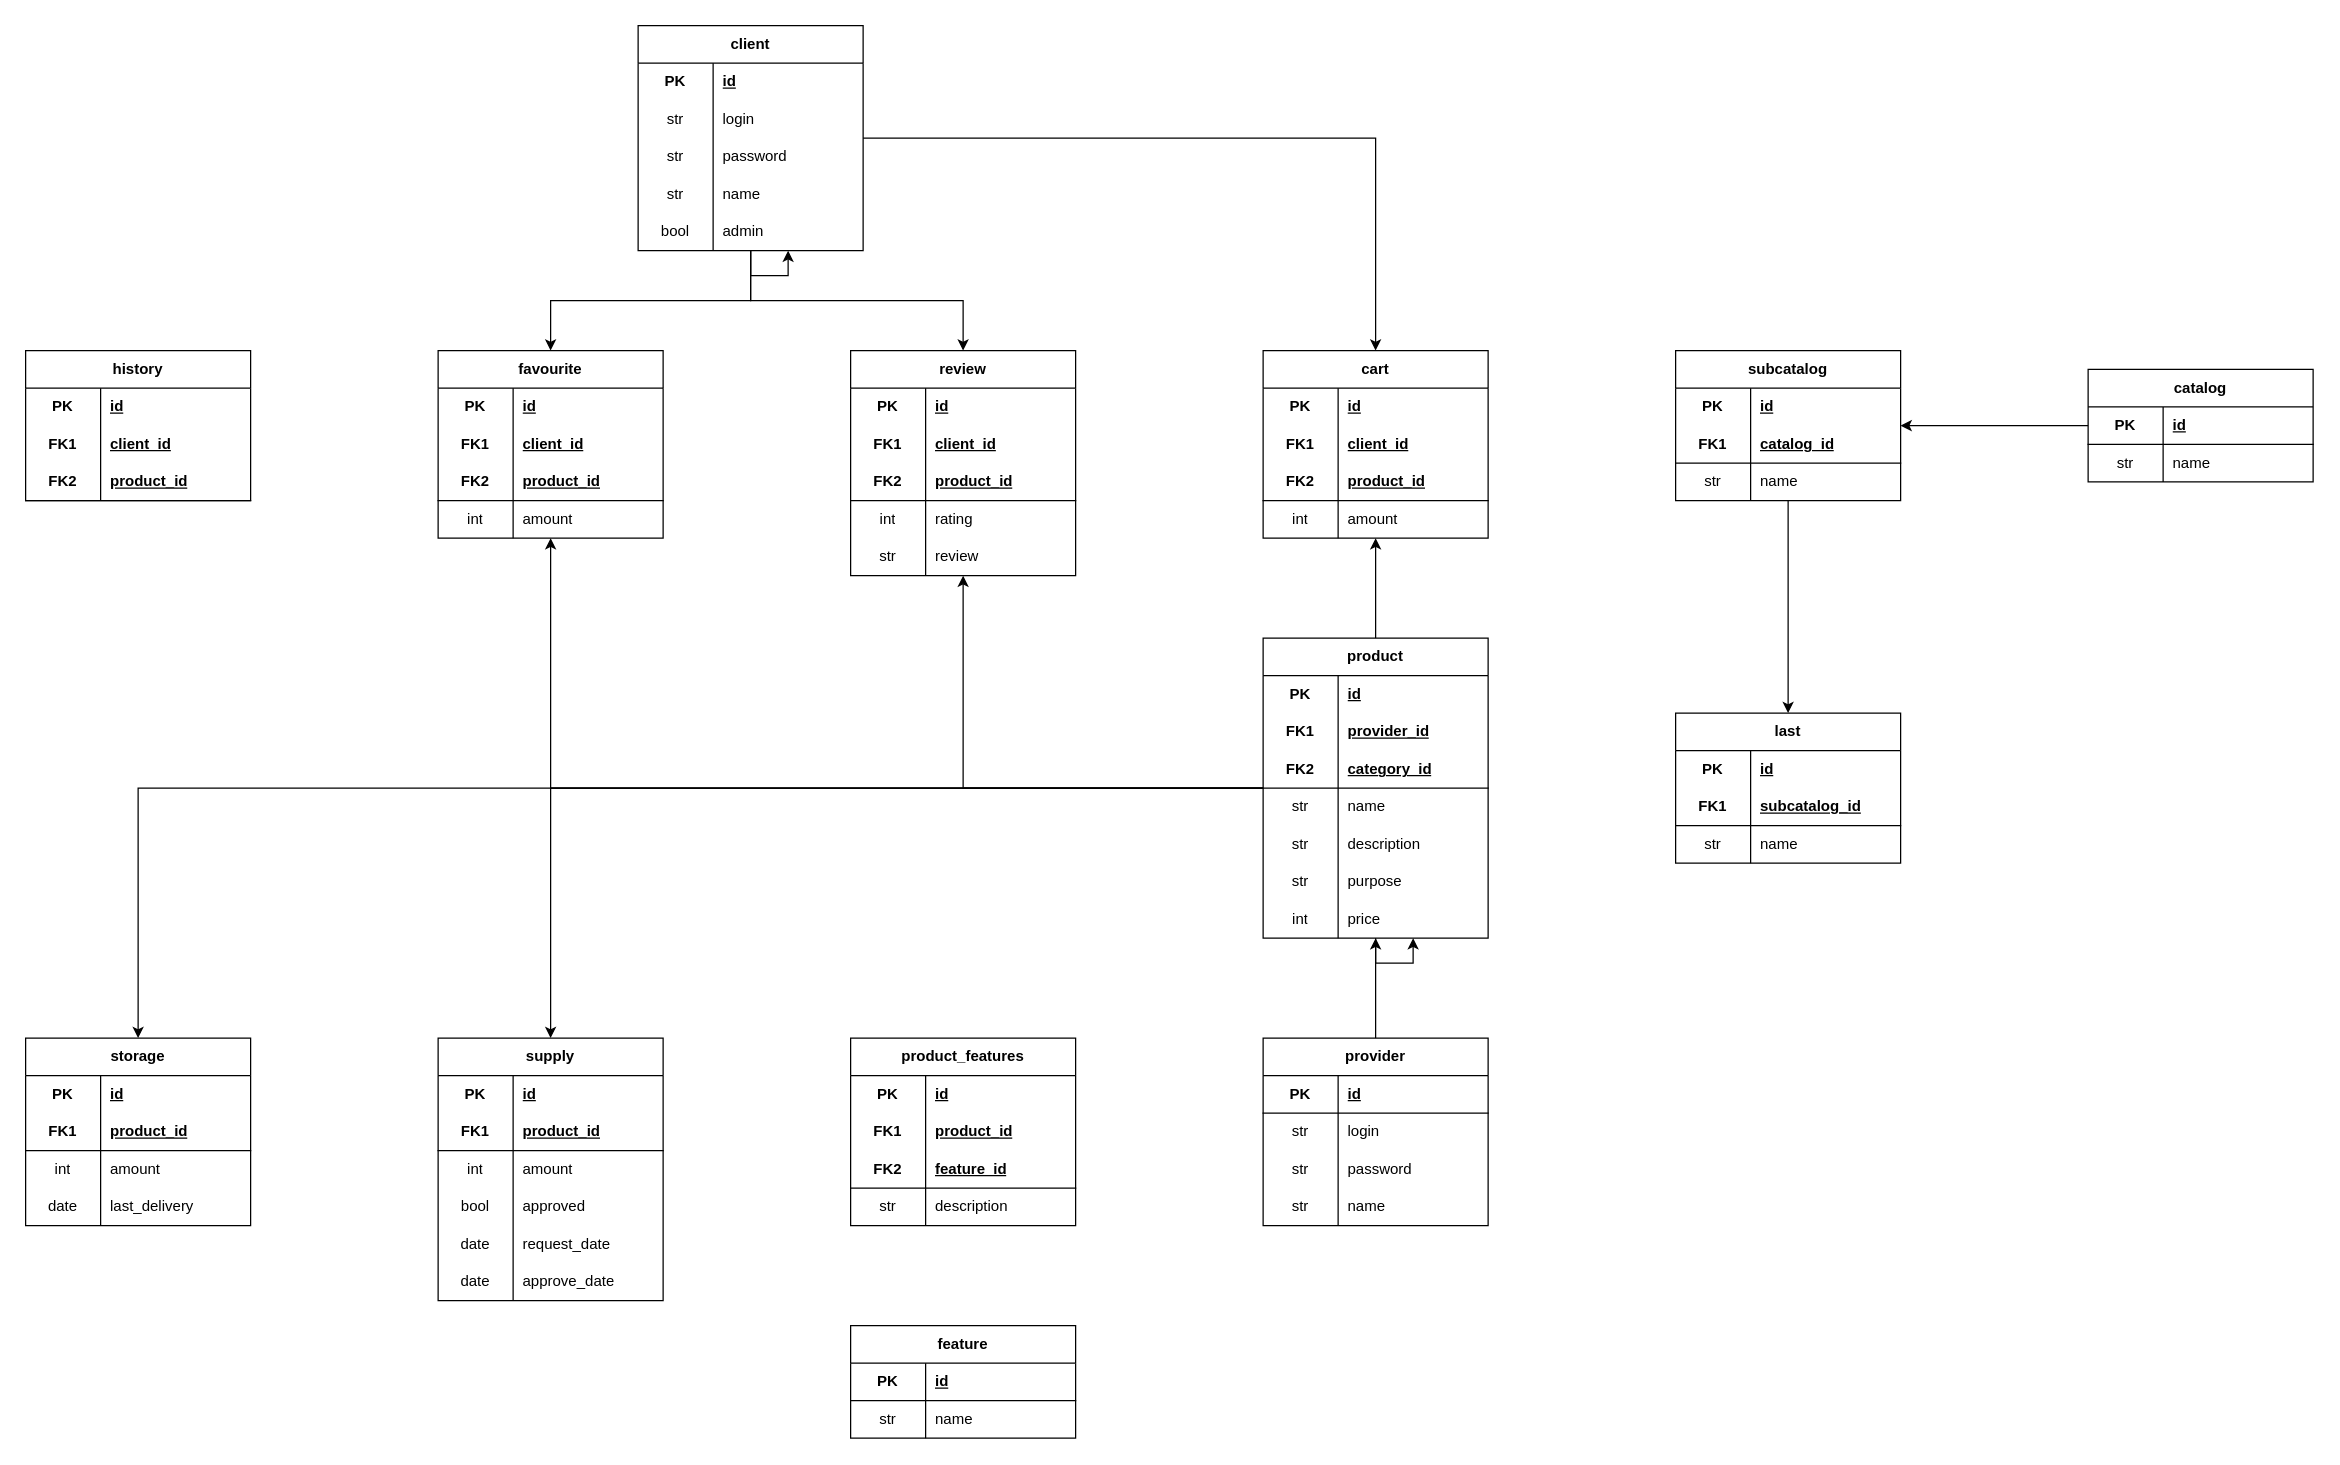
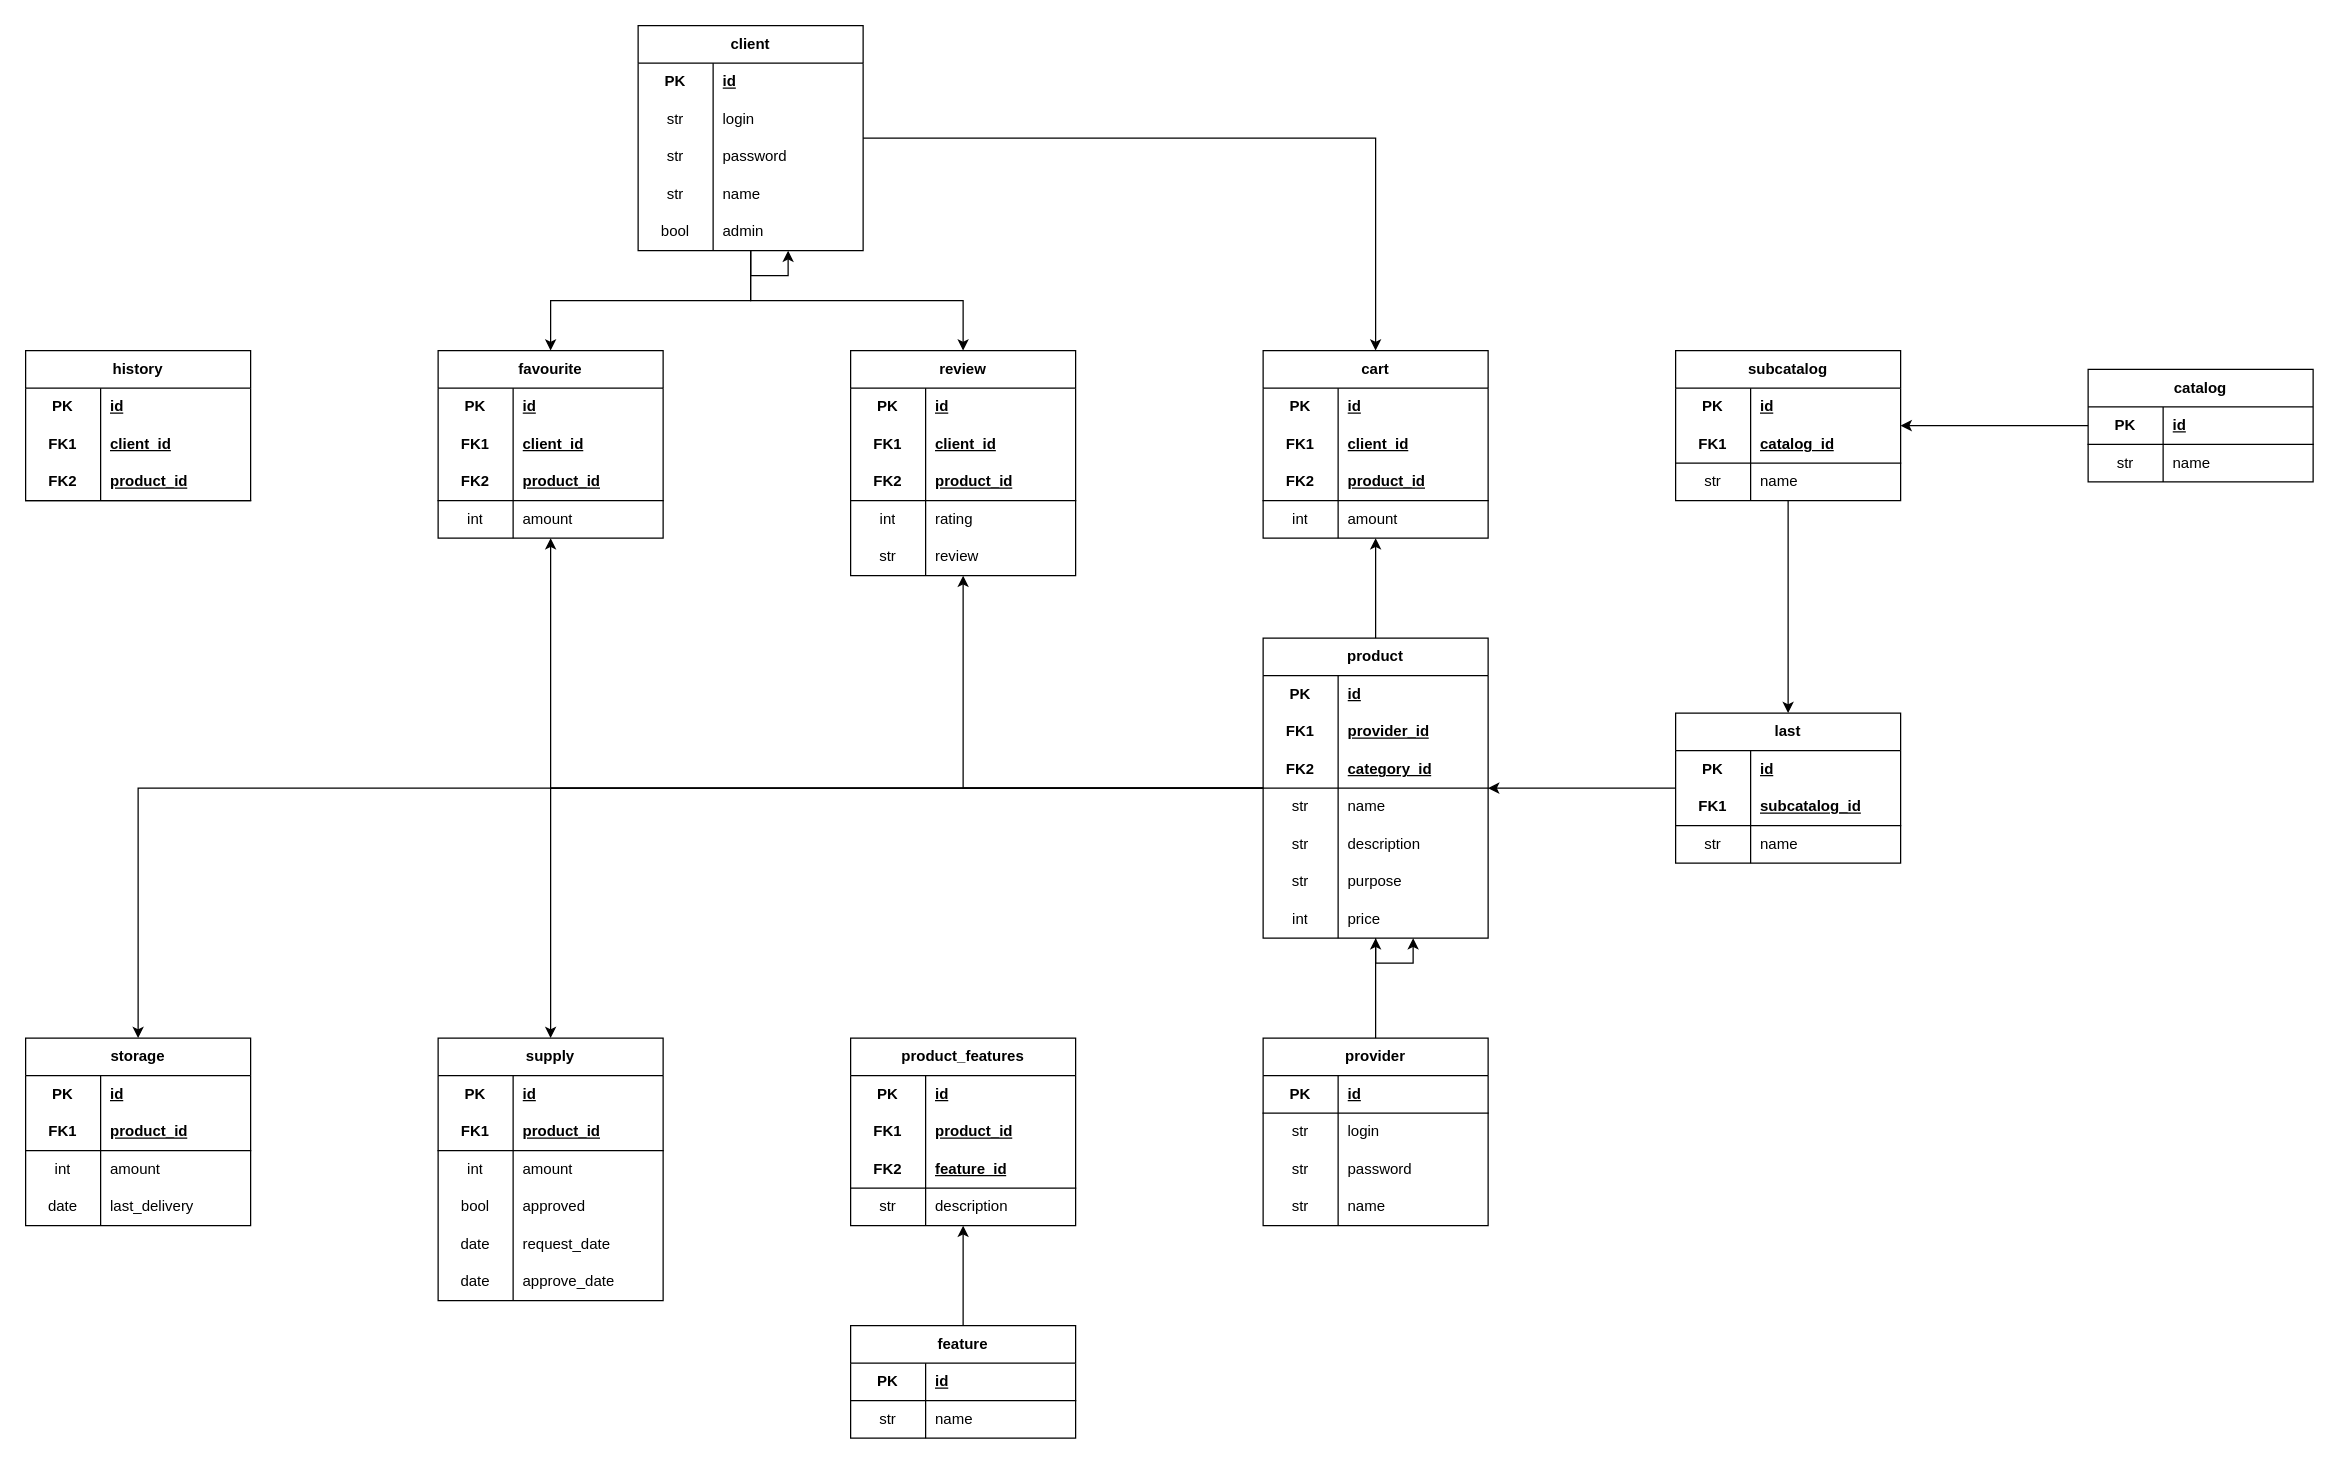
none -> (1584, 788)
none -> (963, 1280)
